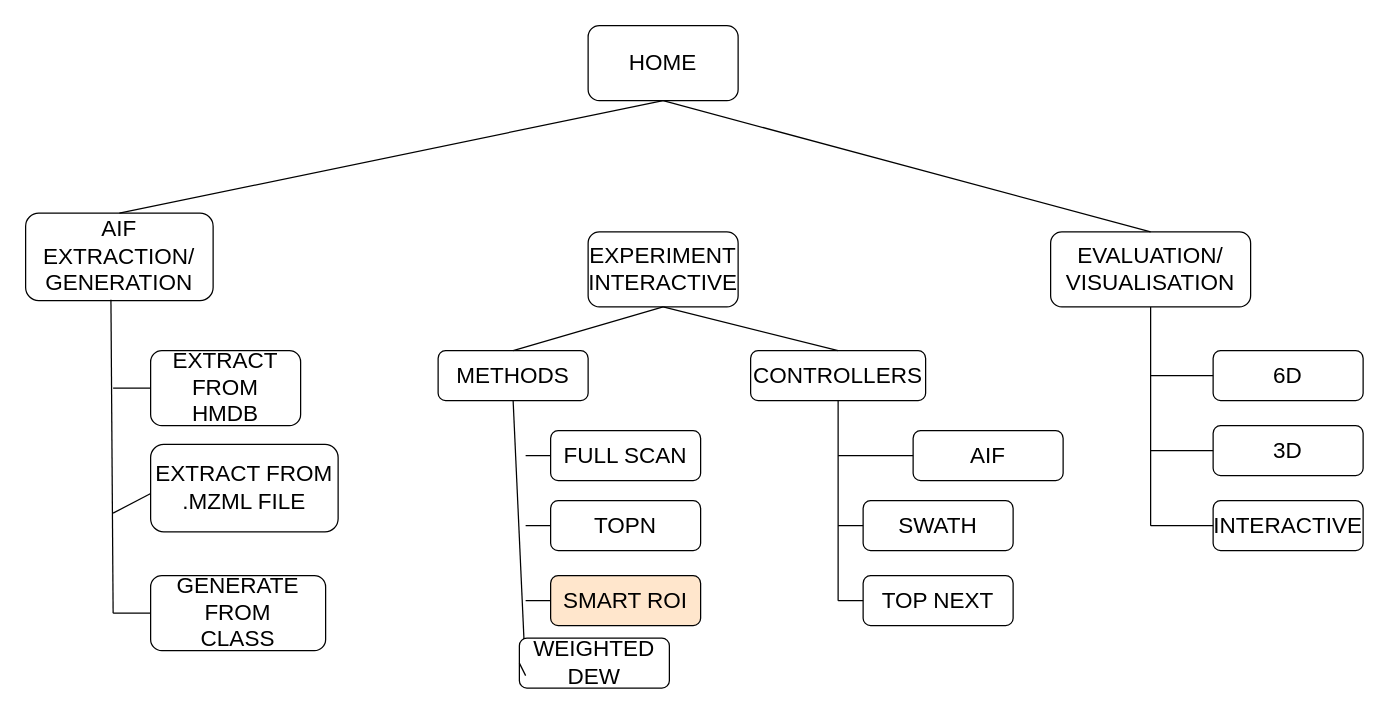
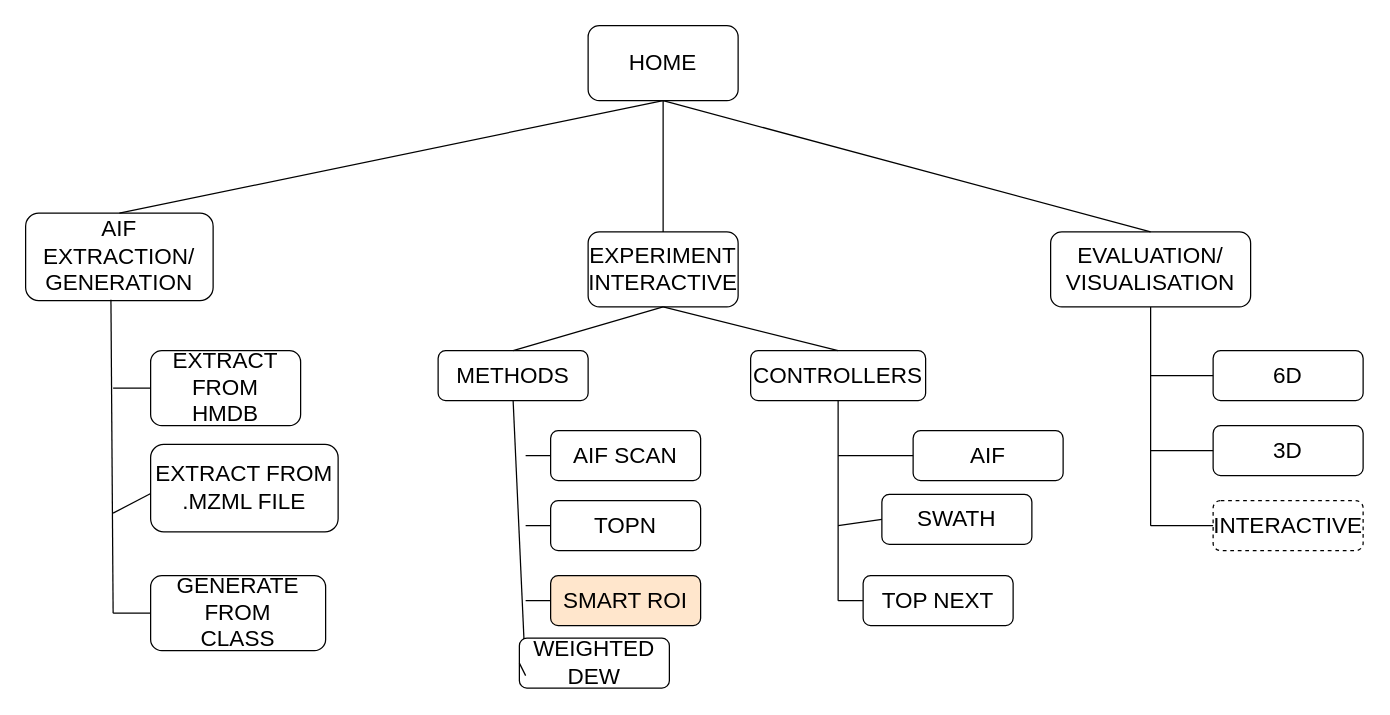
none -> (663, 168)
(626, 456) -> (626, 456)
(938, 526) -> (957, 519)
(1288, 526) -> (1288, 526)
